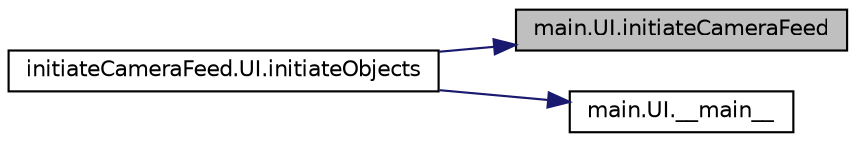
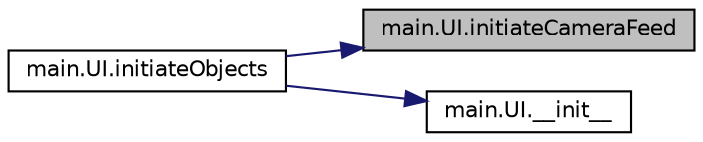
(224, 71) -> (147, 71)
(682, 112) -> (529, 112)
